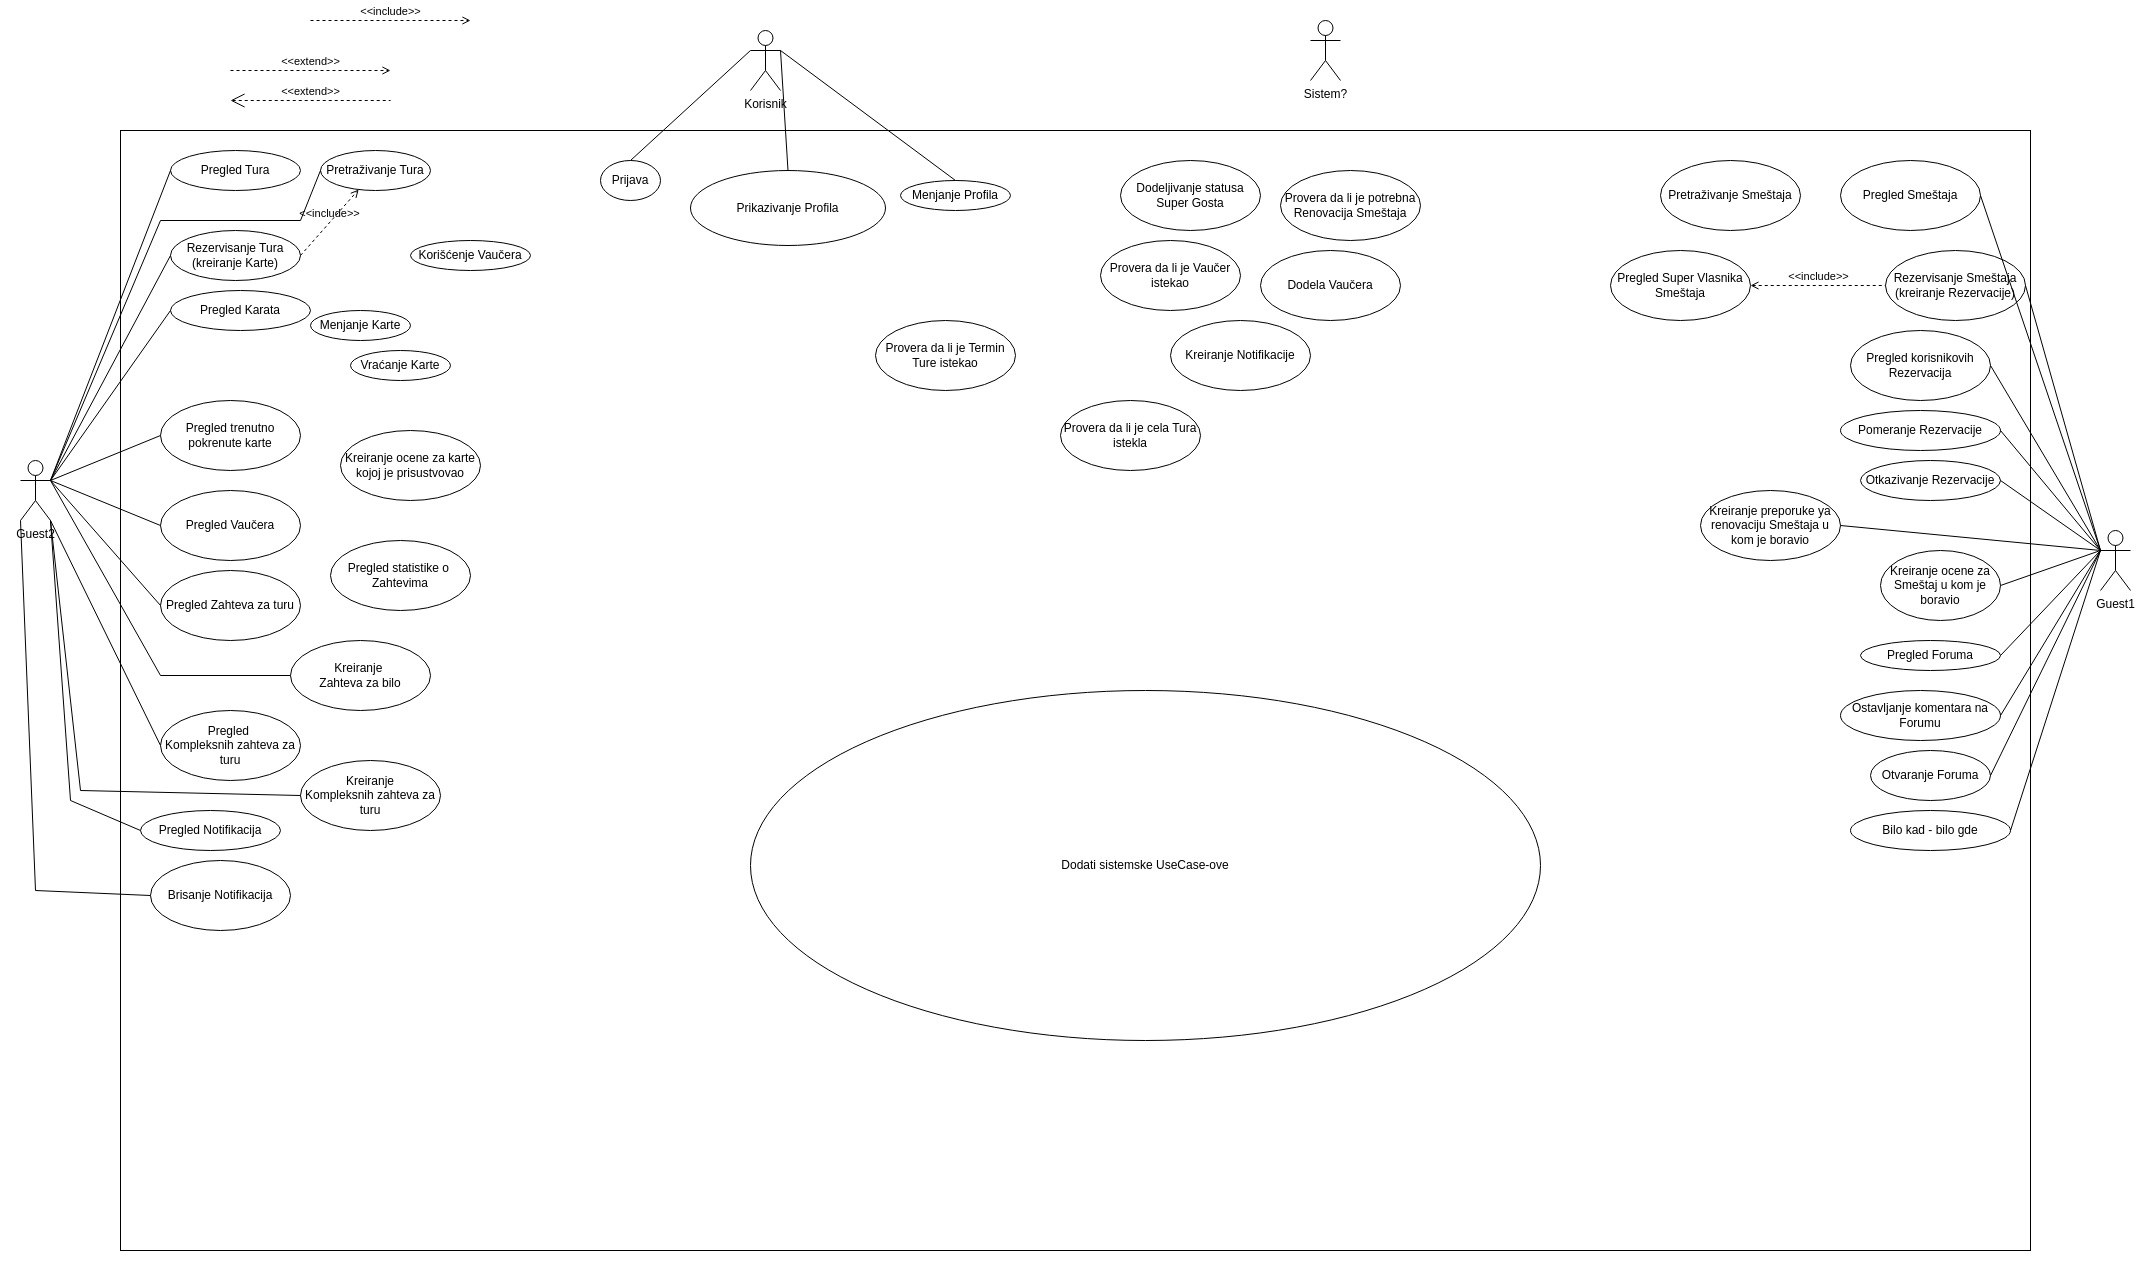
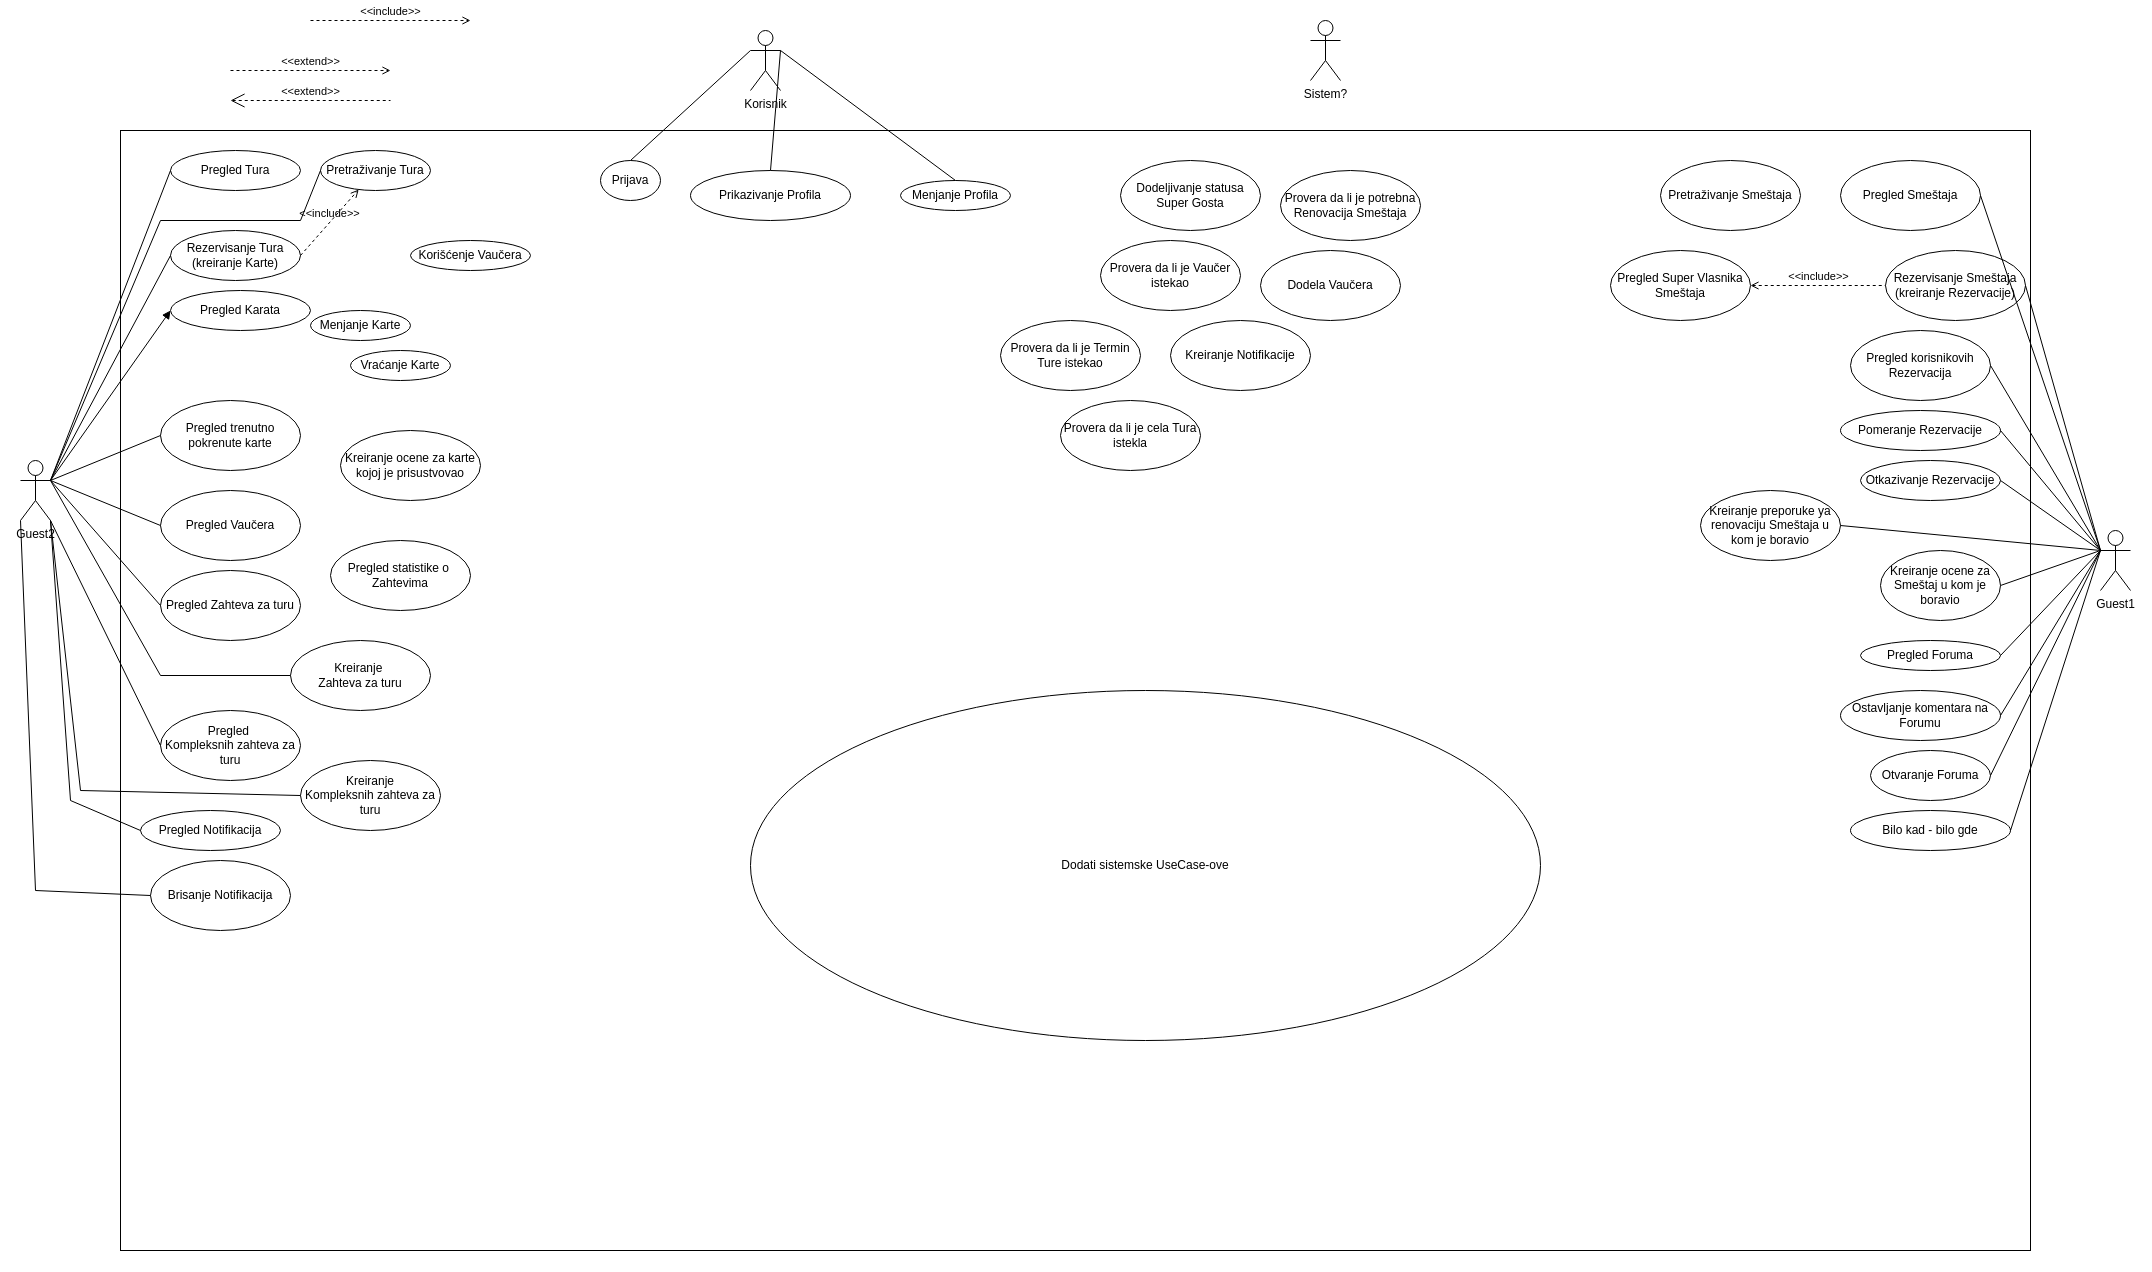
(788, 208) -> (771, 196)
(167, 315) -> (165, 318)
(946, 356) -> (1071, 356)
(361, 676) -> (361, 676)
